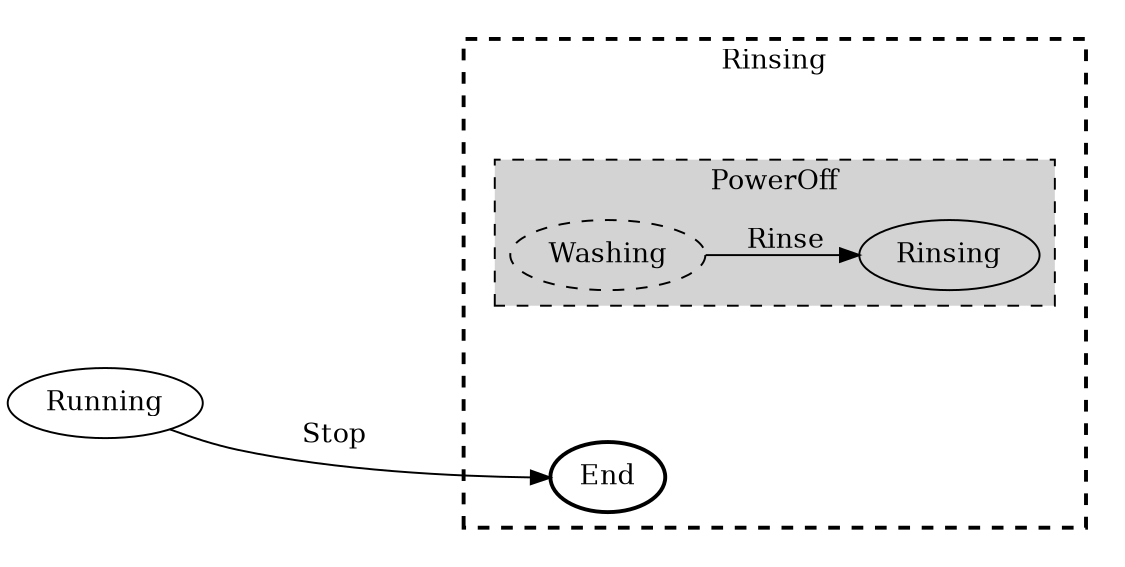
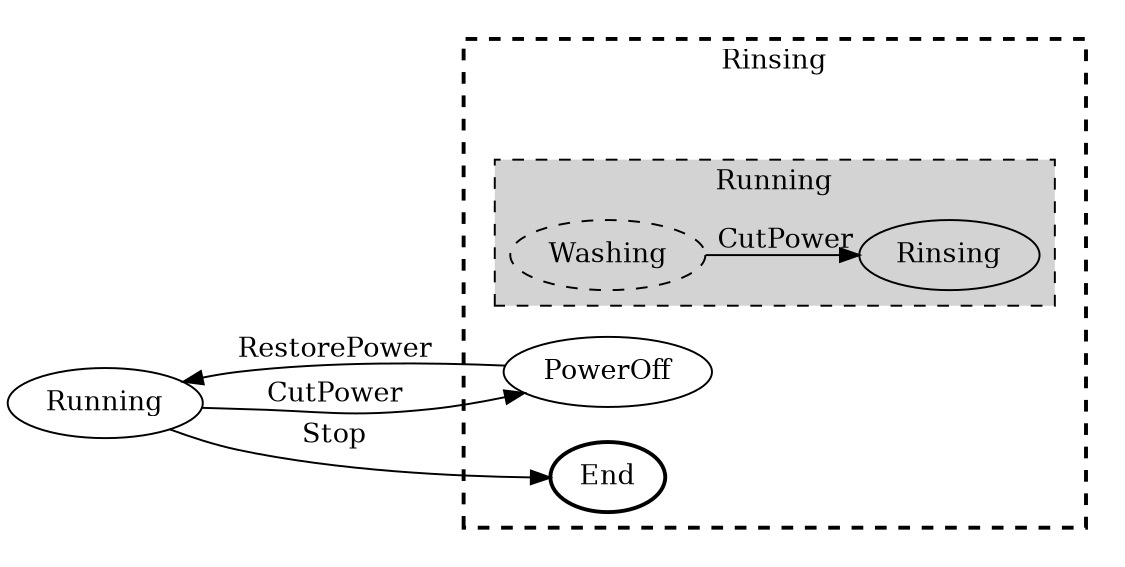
(775, 182) -> (775, 182)
(786, 240) -> (786, 240)
none -> (608, 372)
